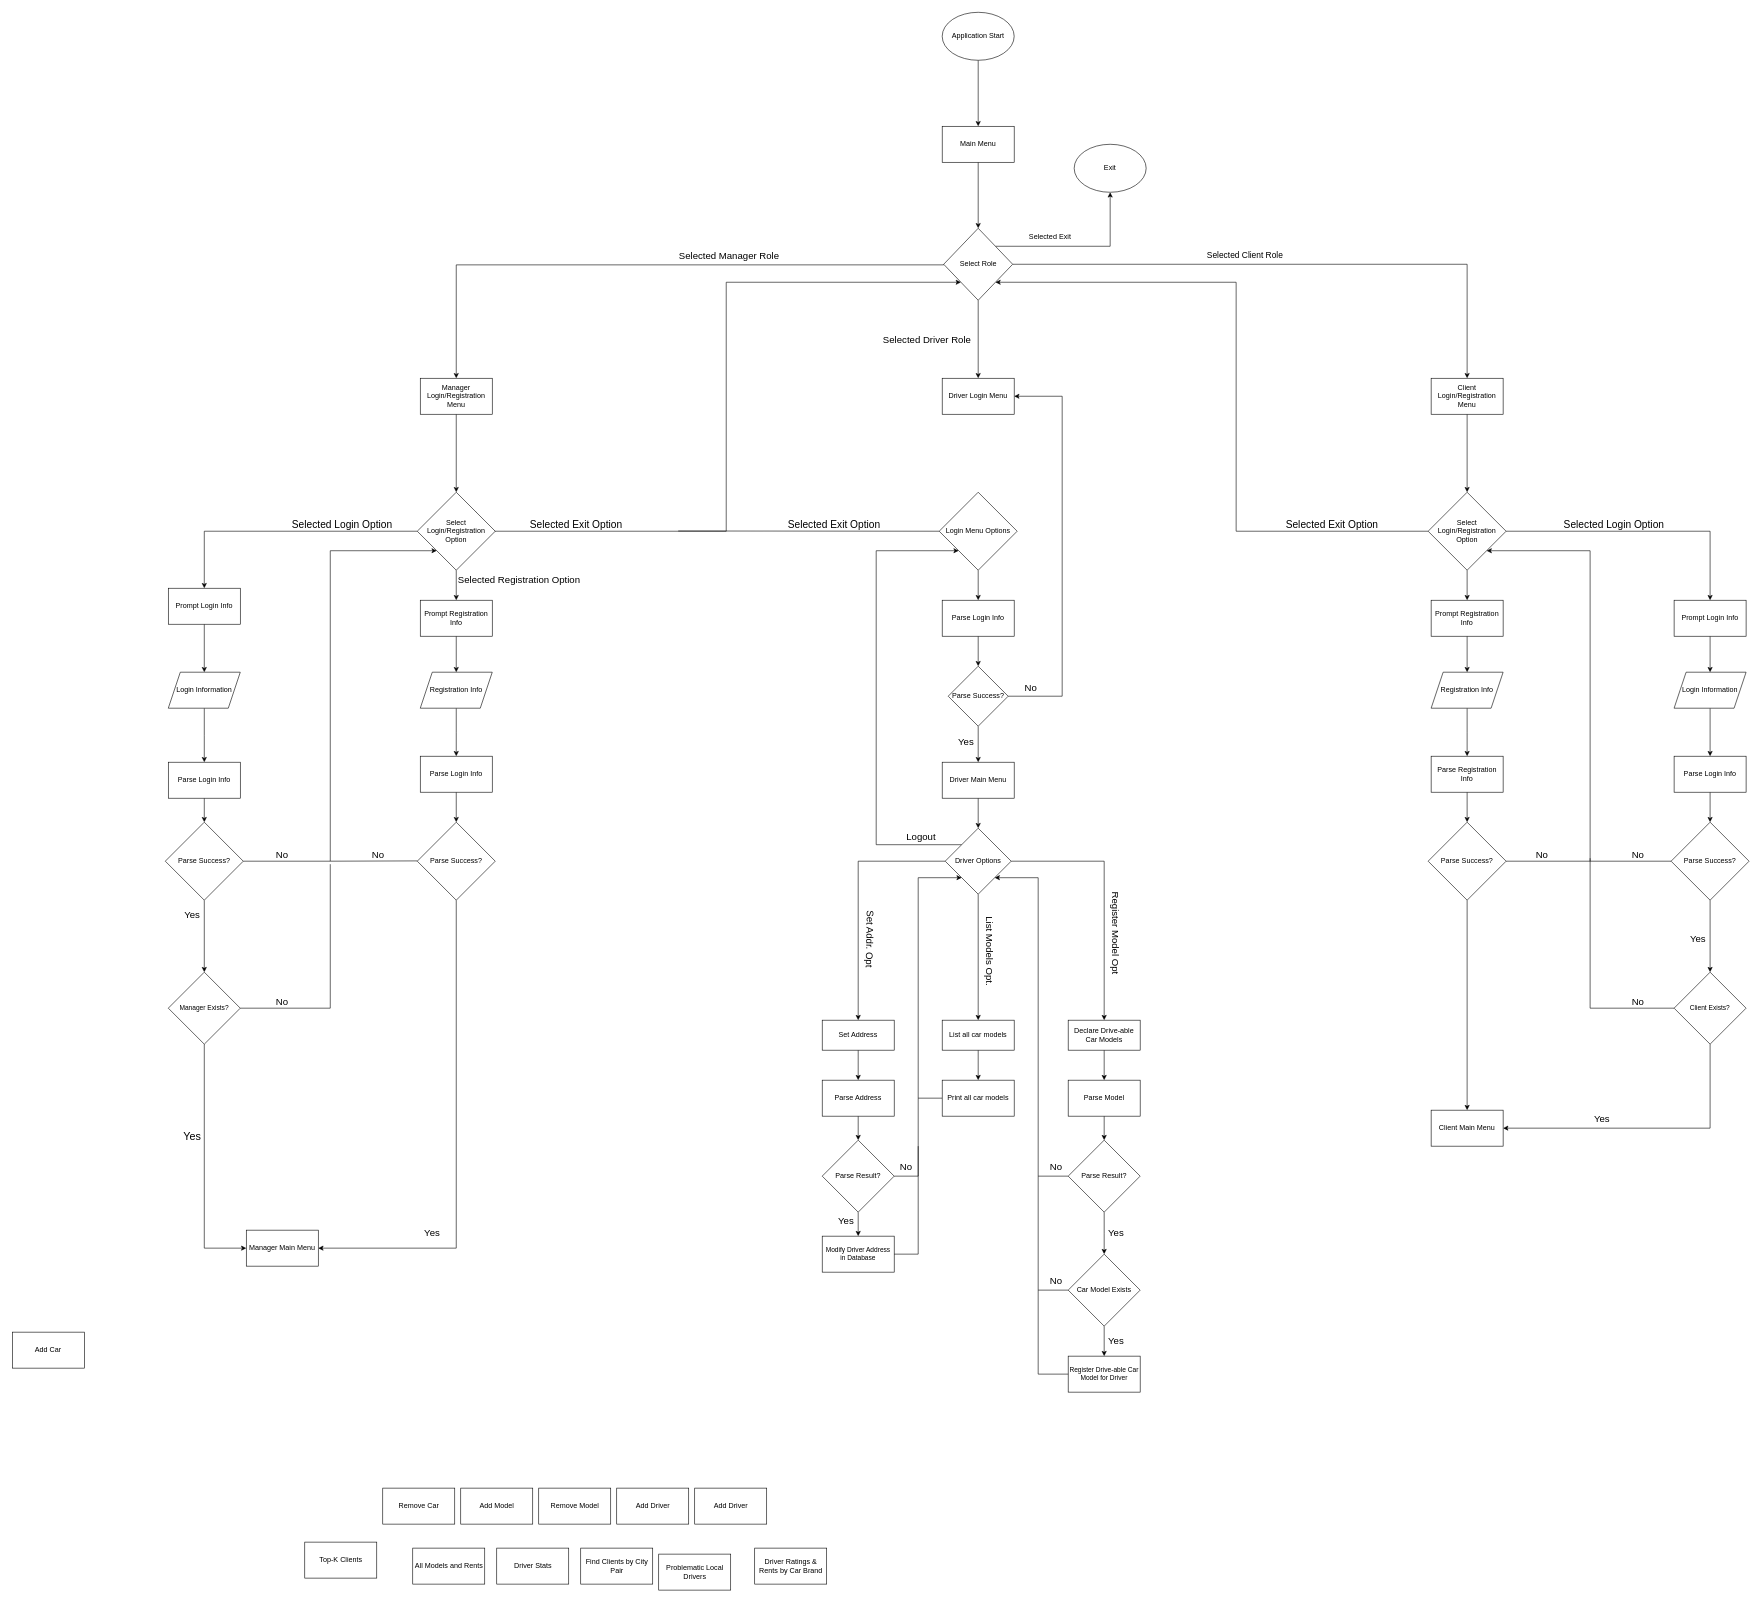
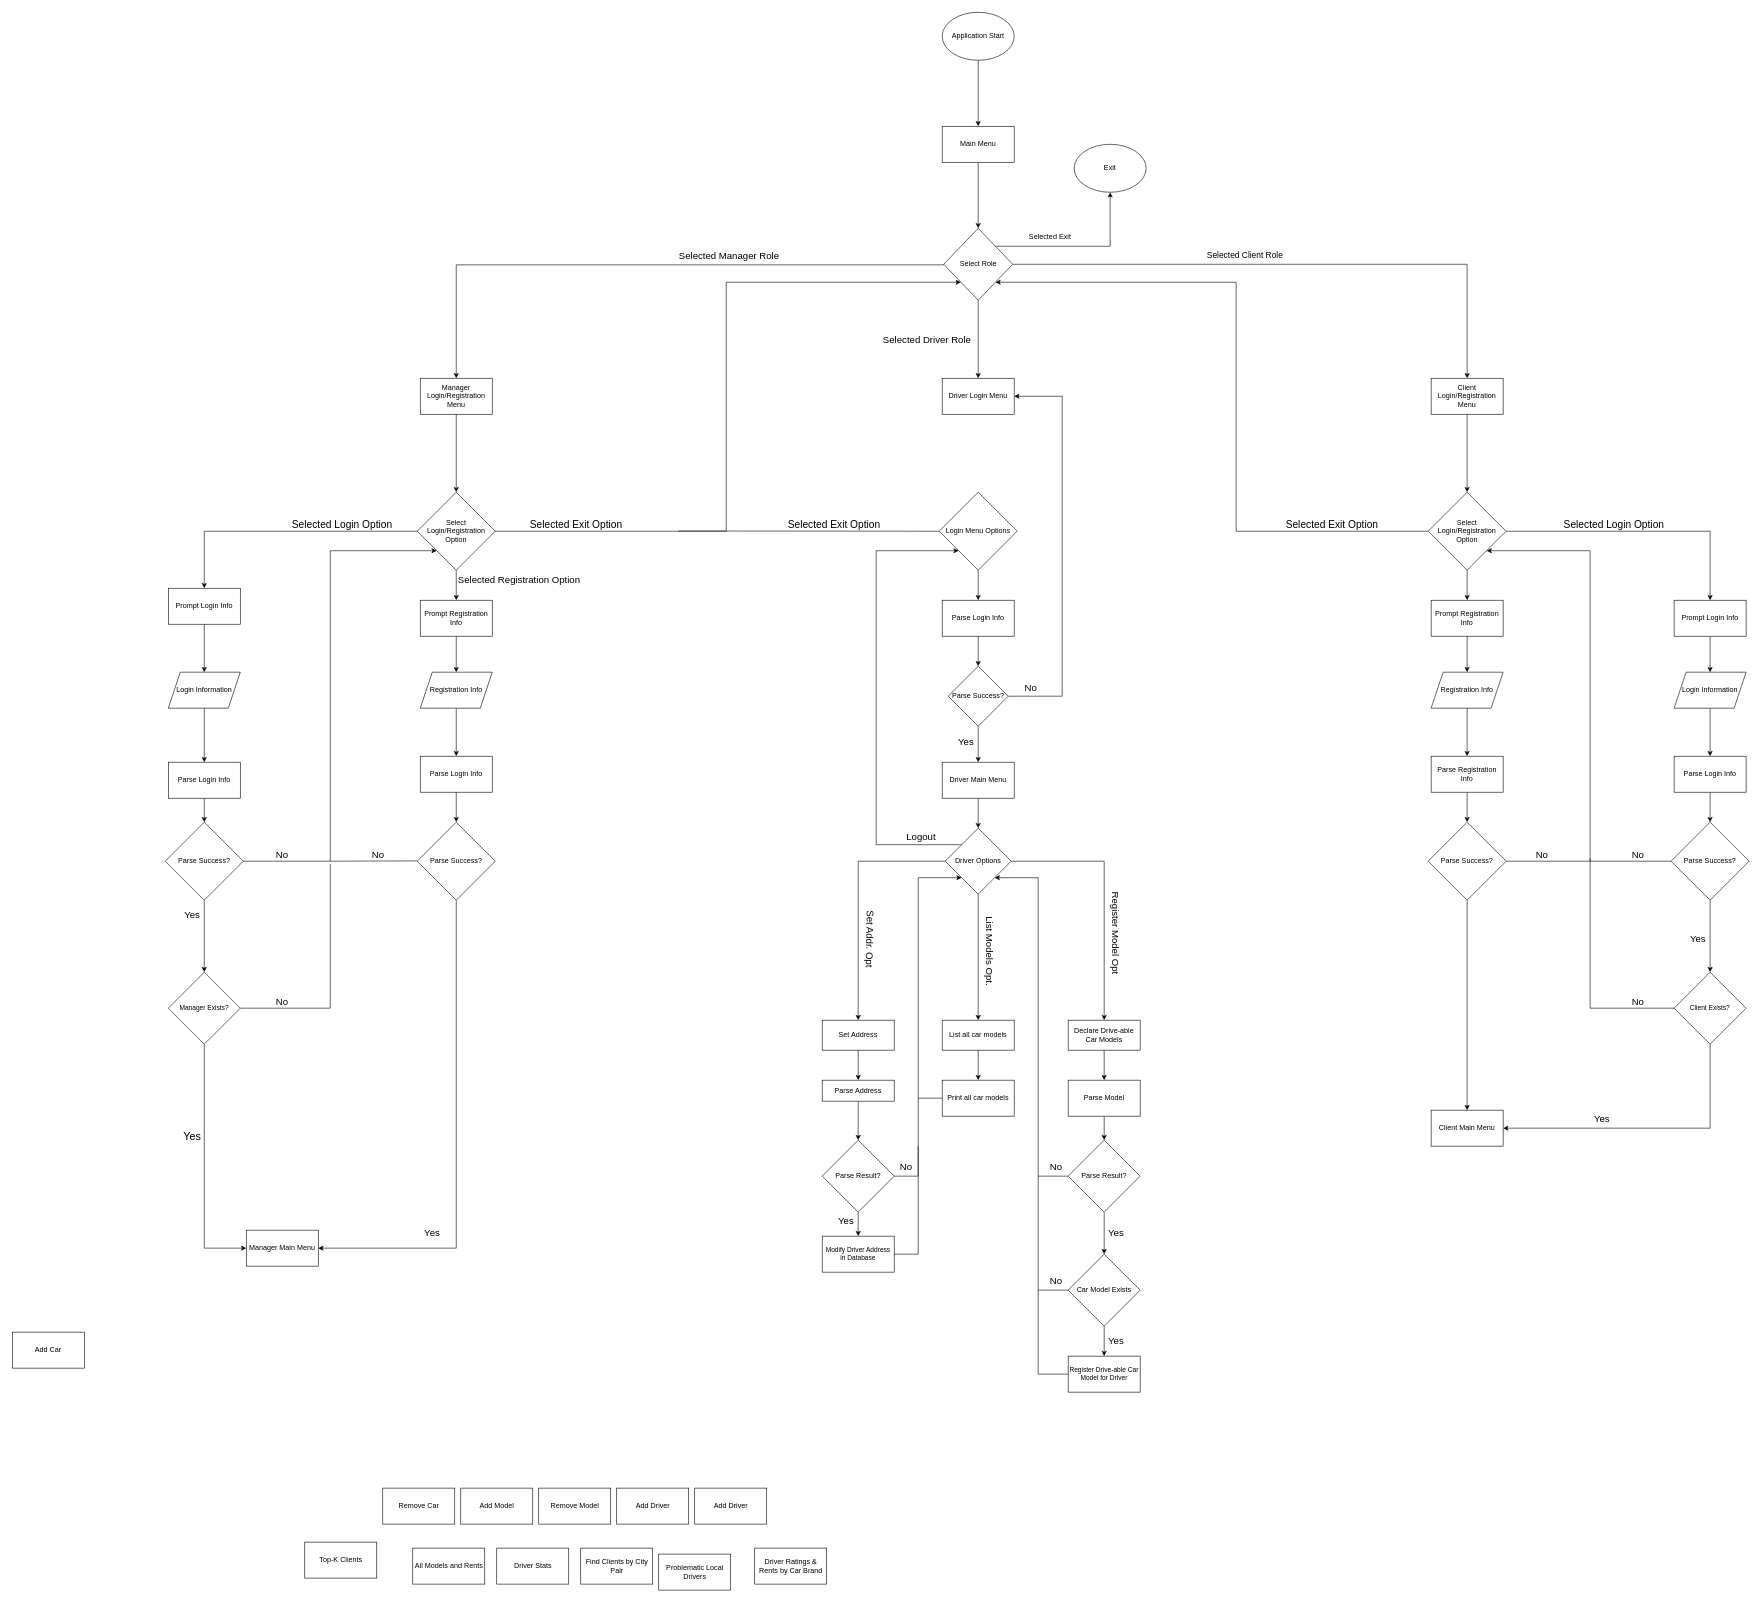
(858, 1098) -> (858, 1091)
